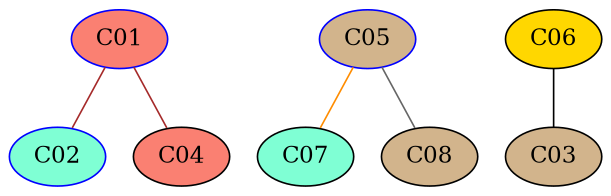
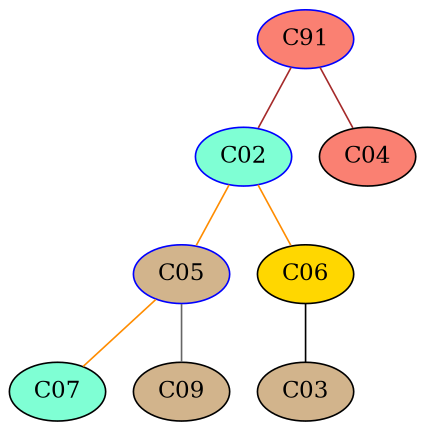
(120, 39) -> (306, 39)
(430, 157) -> (182, 392)
none -> (213, 215)
none -> (274, 215)
